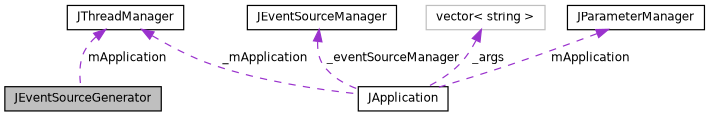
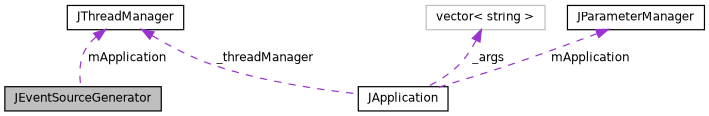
(322, 18) -> none
(263, 58) -> (263, 58)
